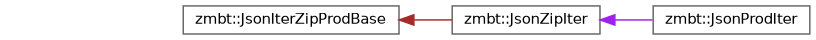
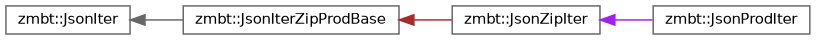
none -> (68, 20)
